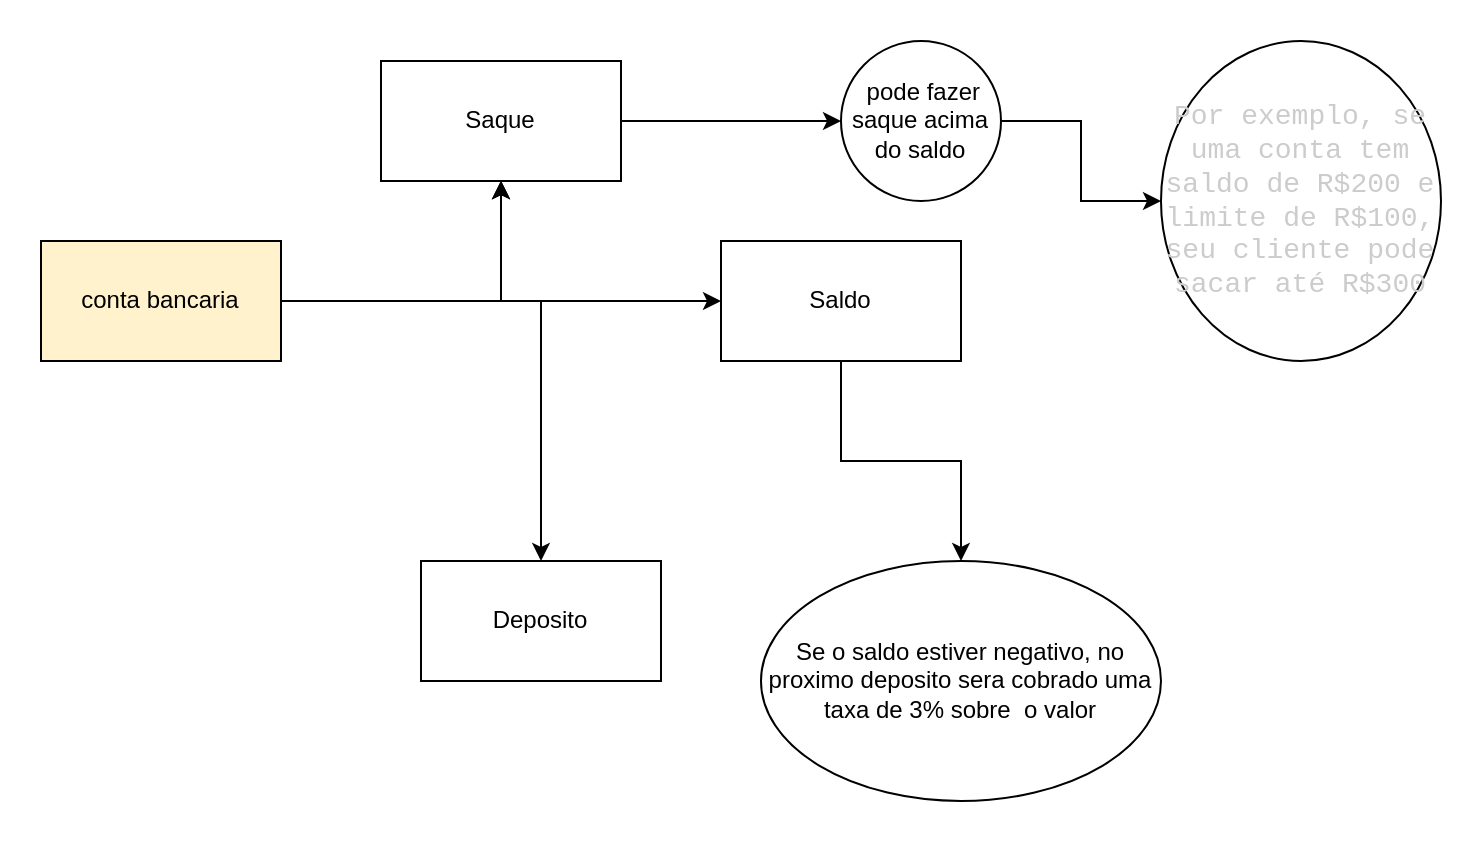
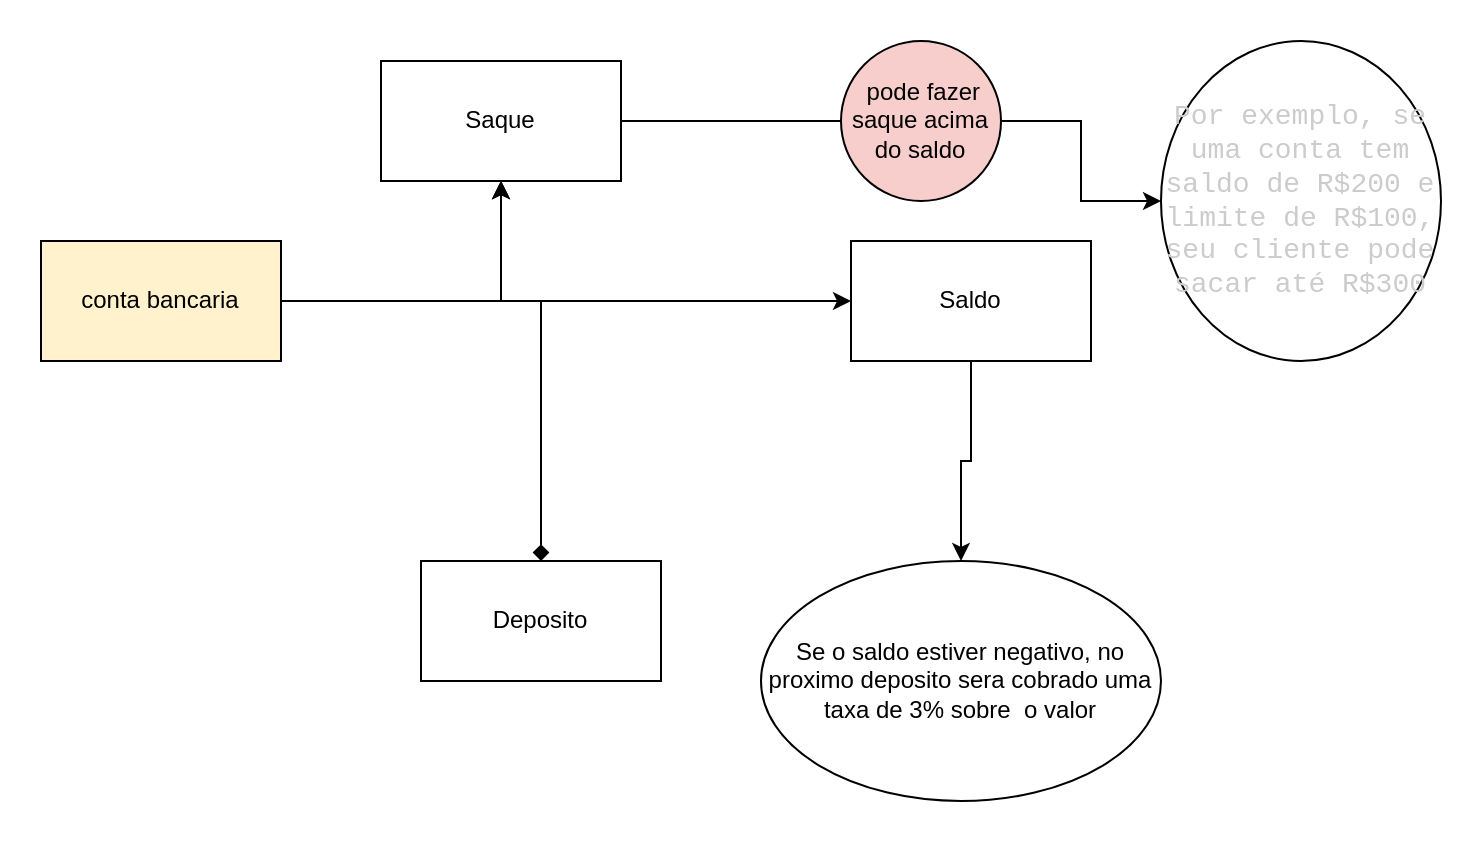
(826, 121) -> (831, 121)
(921, 121) -> (921, 121)
(841, 301) -> (971, 301)
(541, 546) -> (541, 545)
